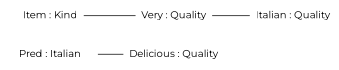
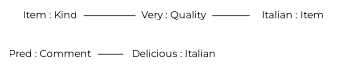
(293, 16) -> (293, 16)
(50, 54) -> (50, 54)
(174, 54) -> (174, 54)
